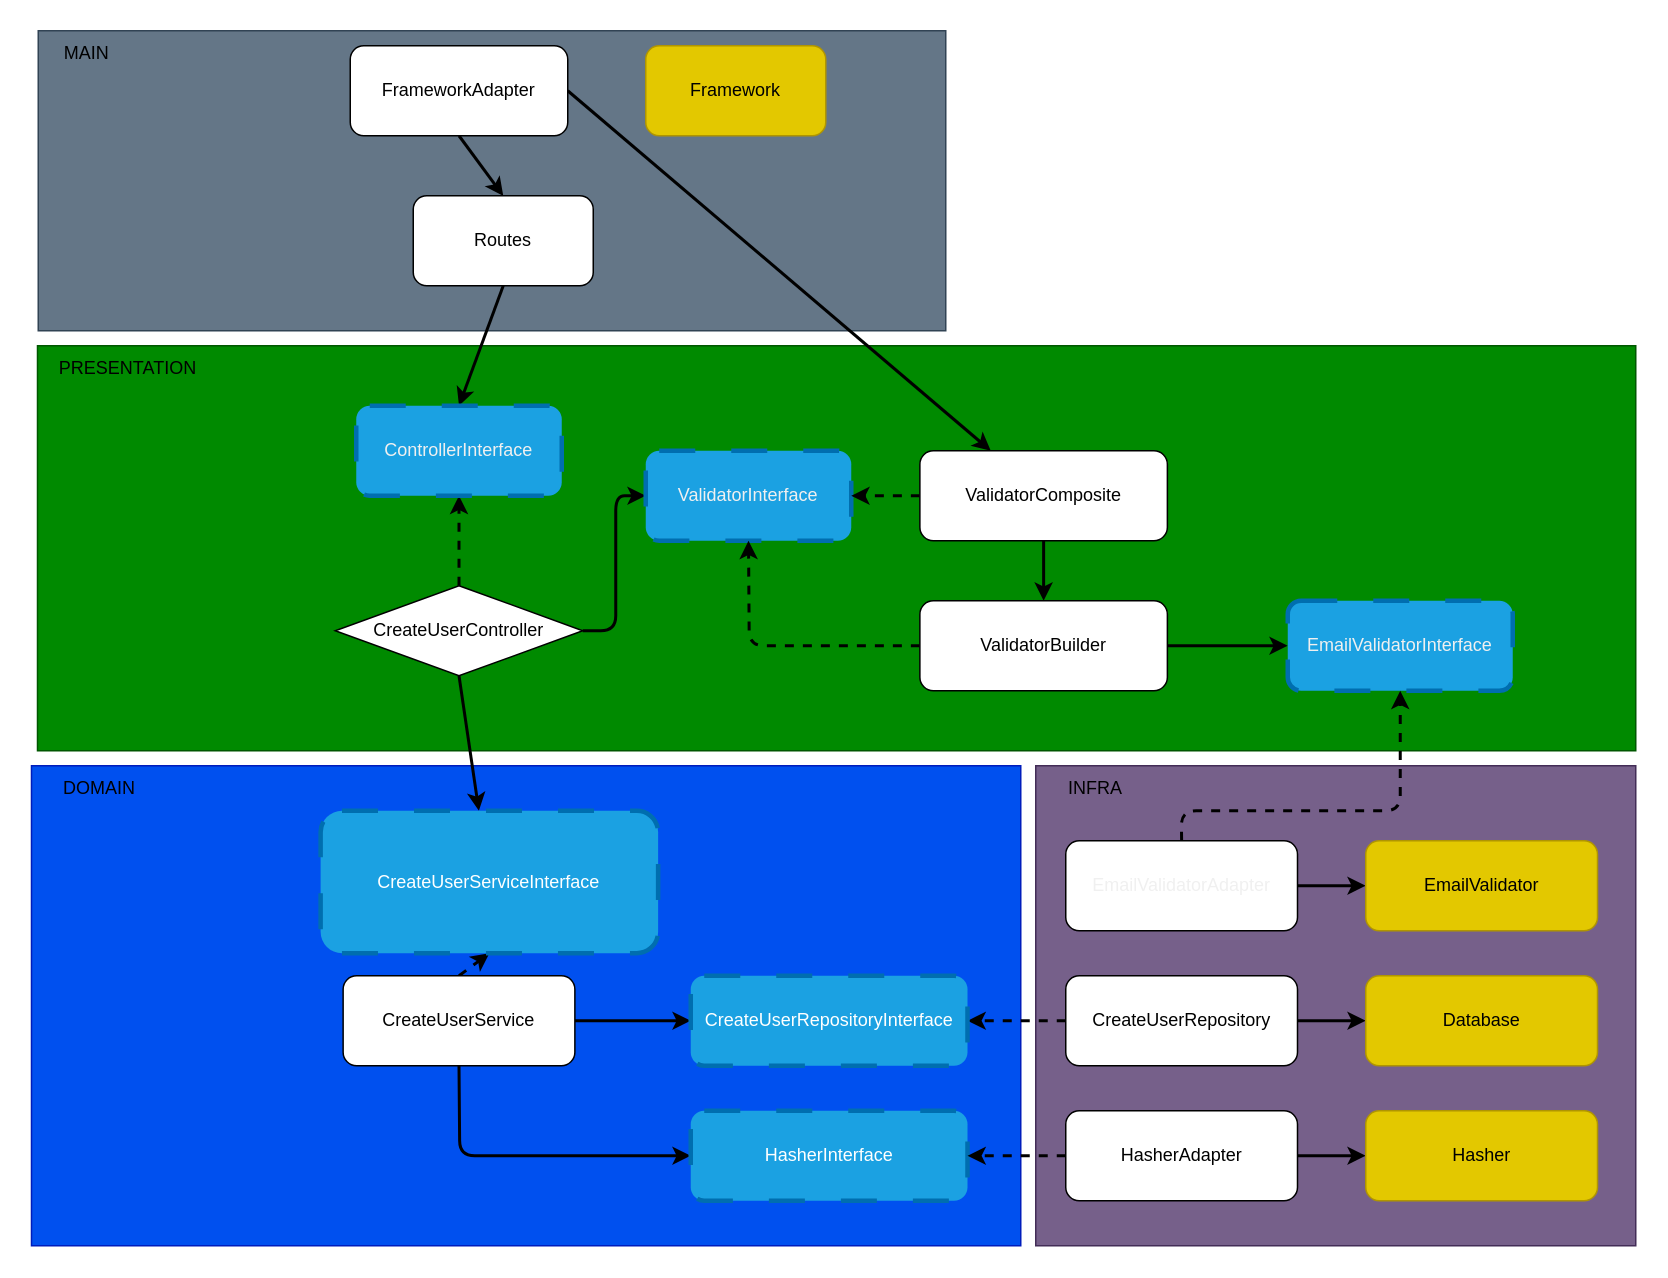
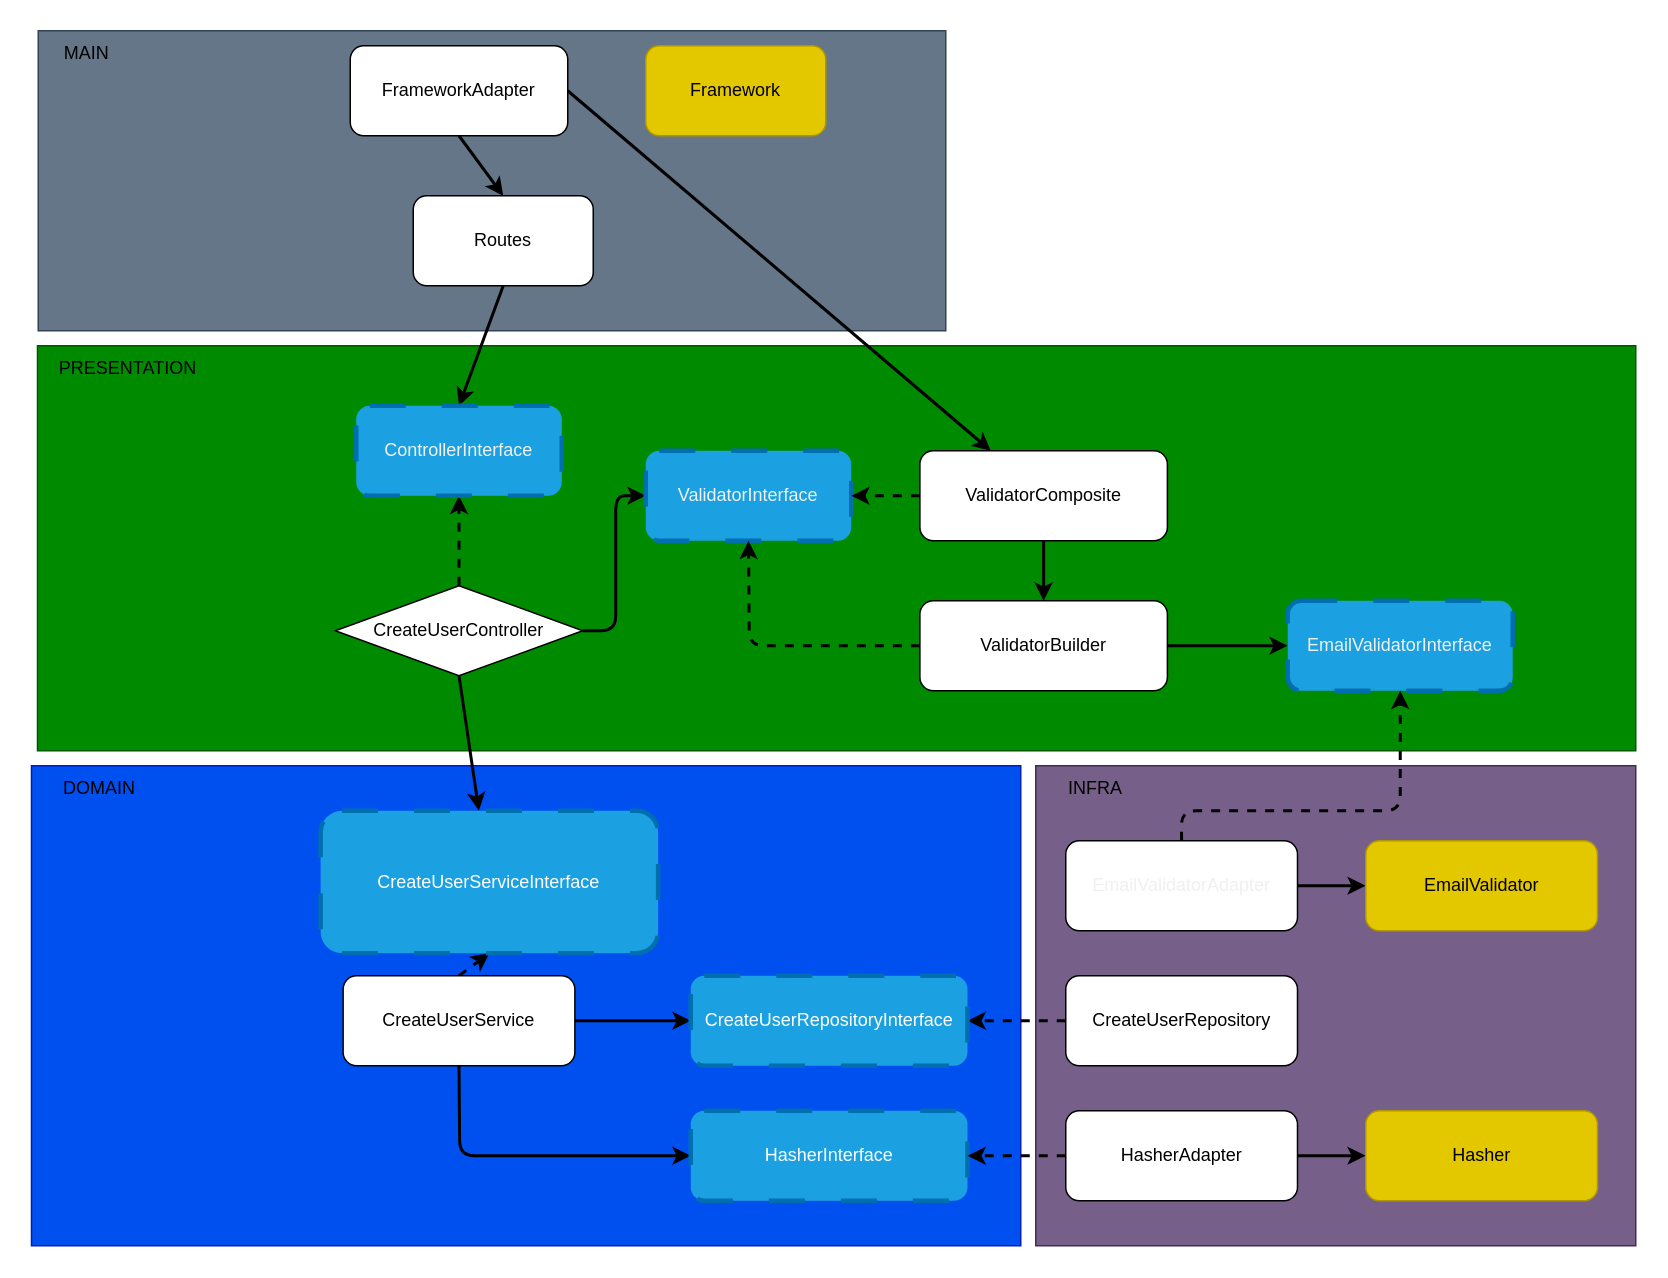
(1325, 1021) -> none
(1482, 1021) -> none
